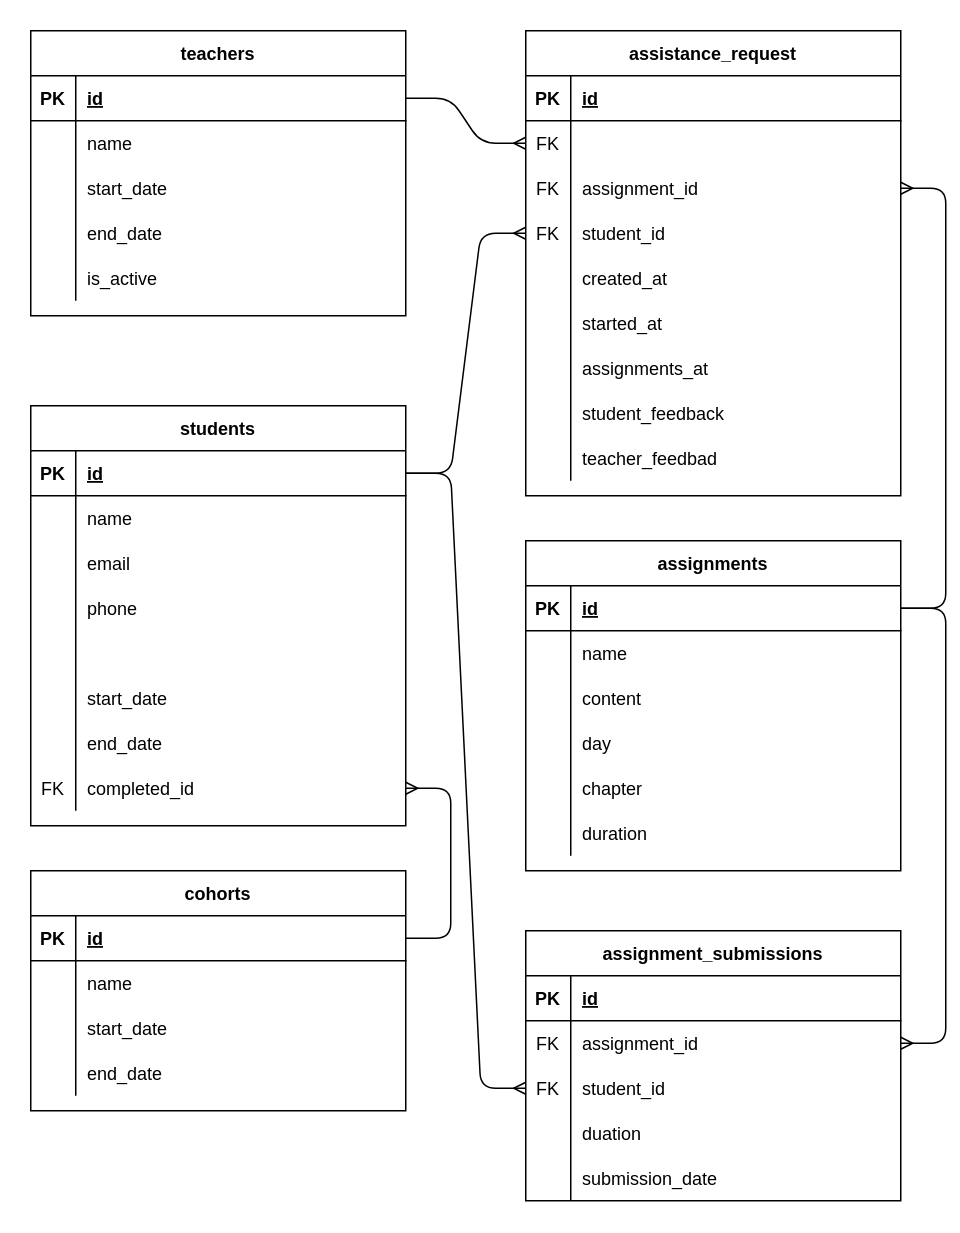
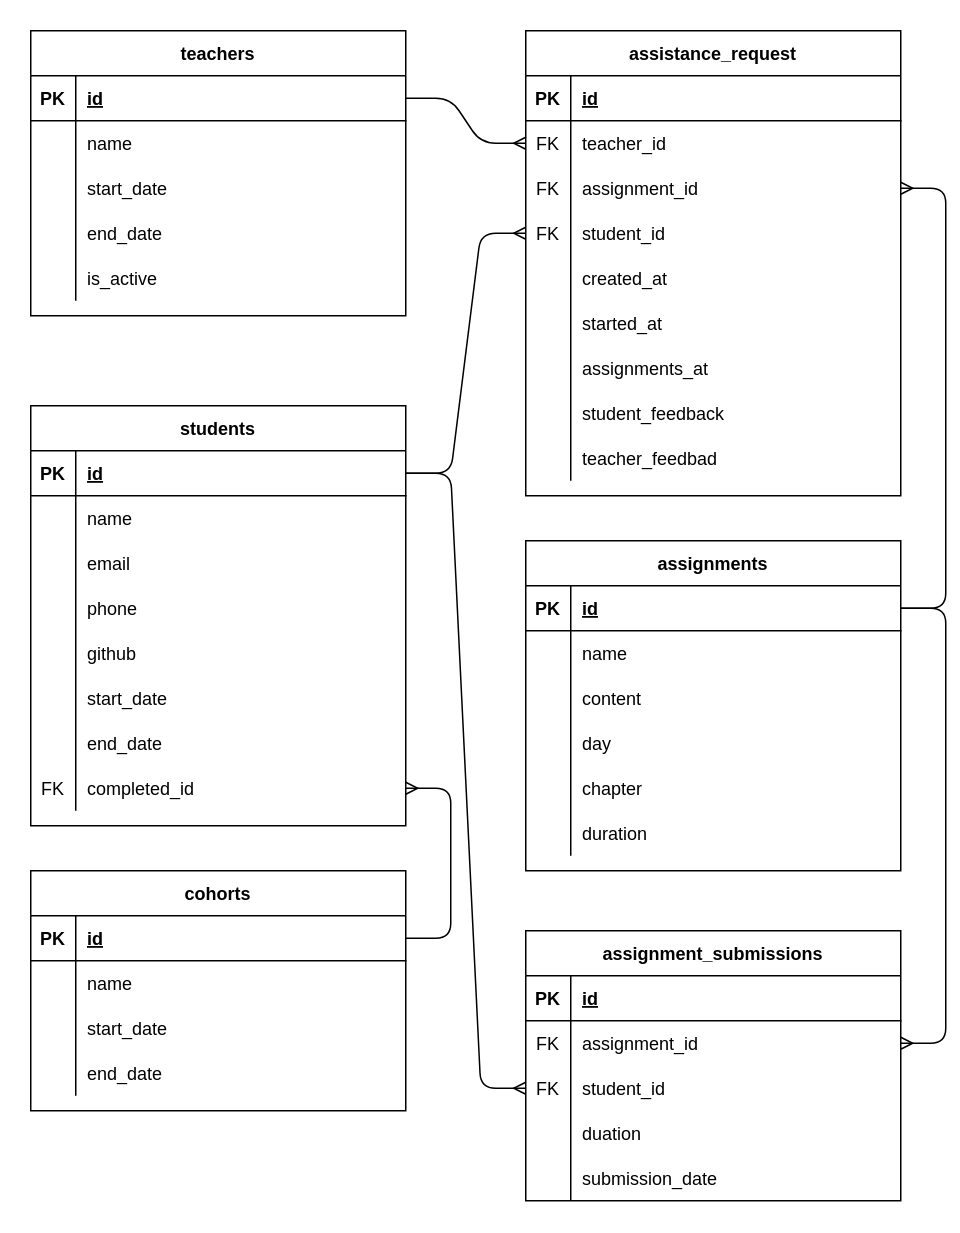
none -> (736, 143)
none -> (241, 653)
